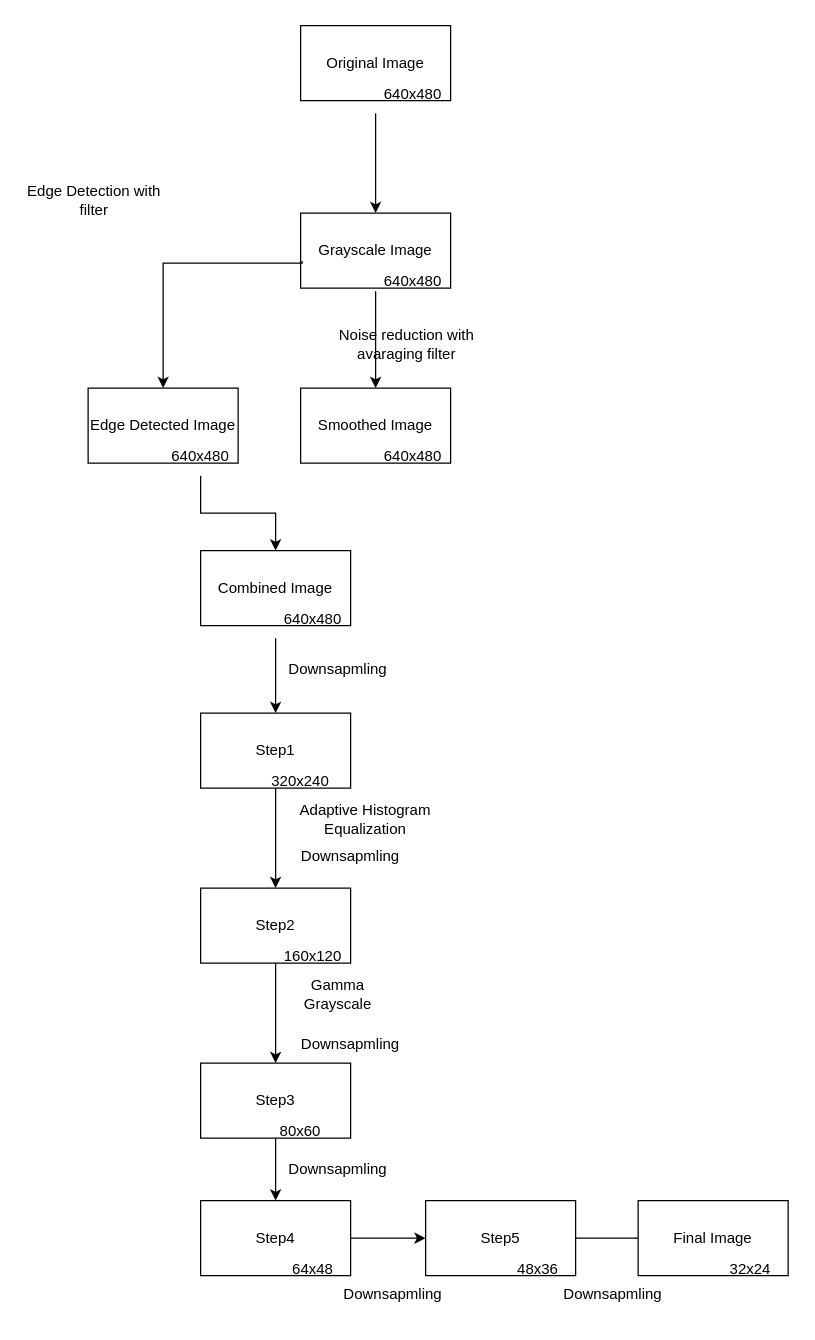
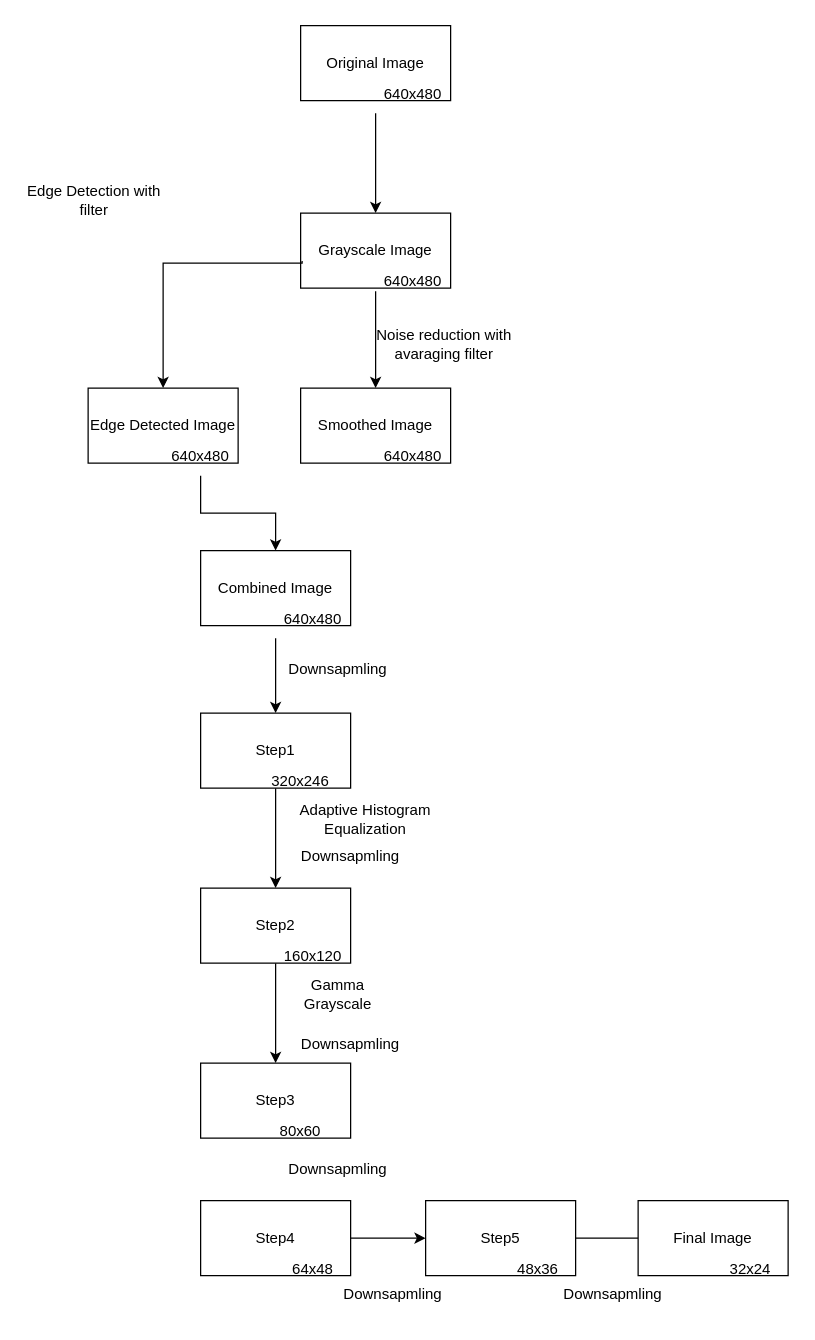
(407, 344) -> (444, 344)
(301, 782) -> (301, 782)
(276, 1165) -> none
